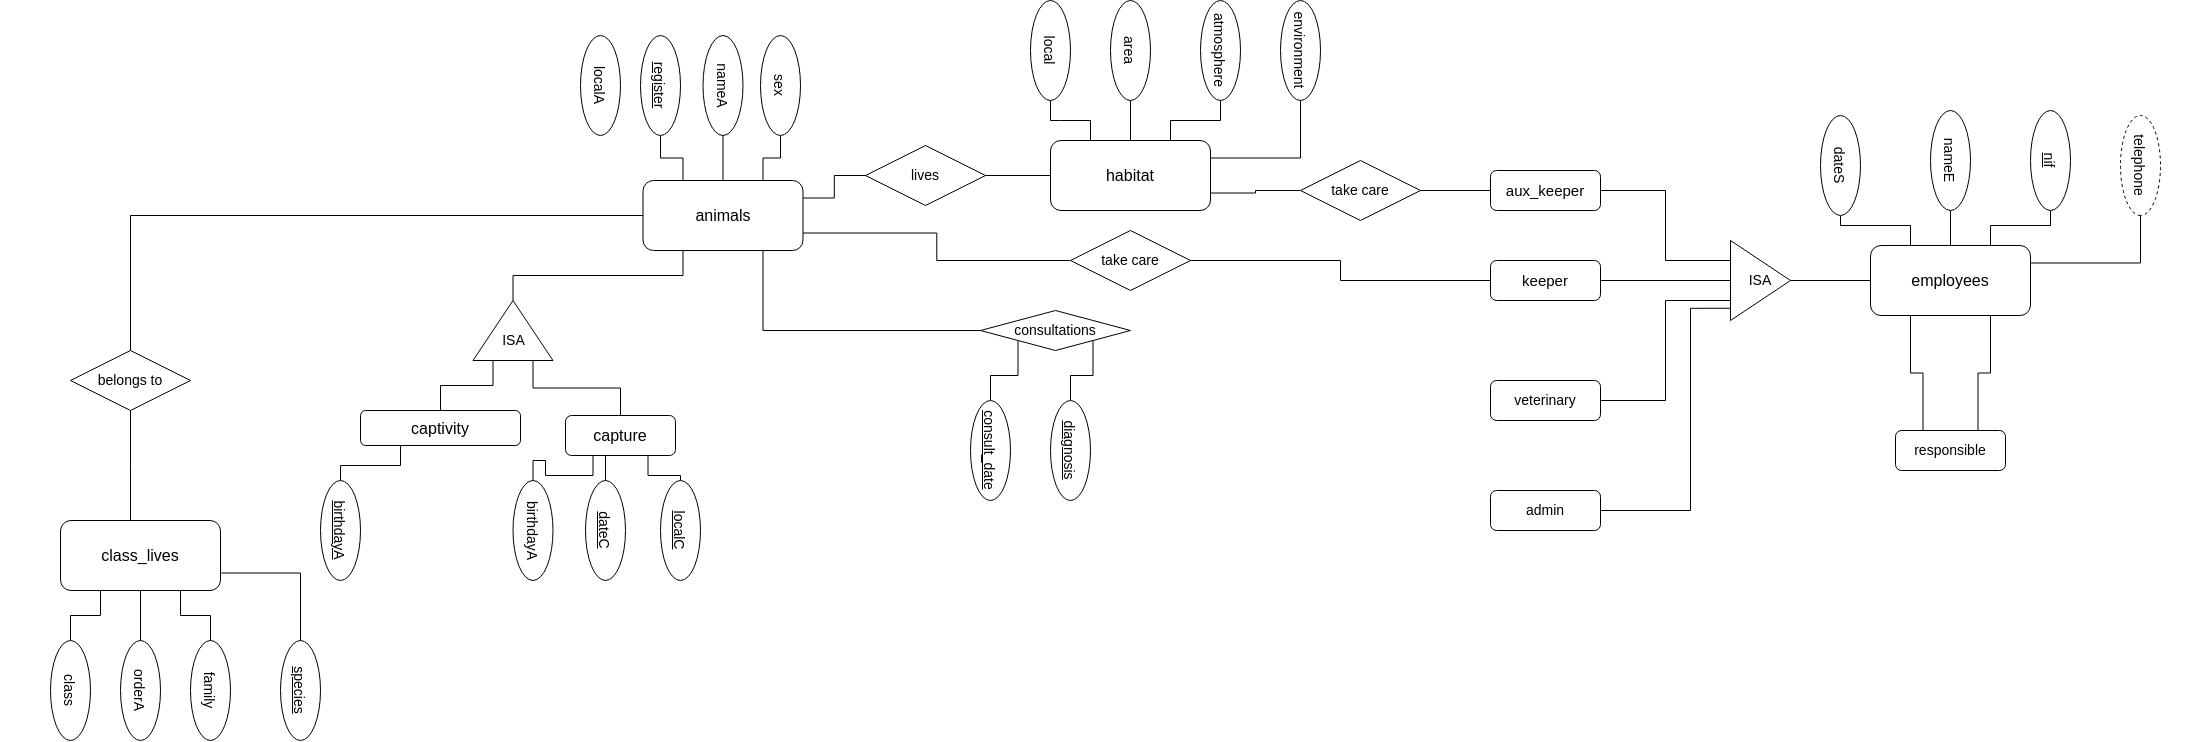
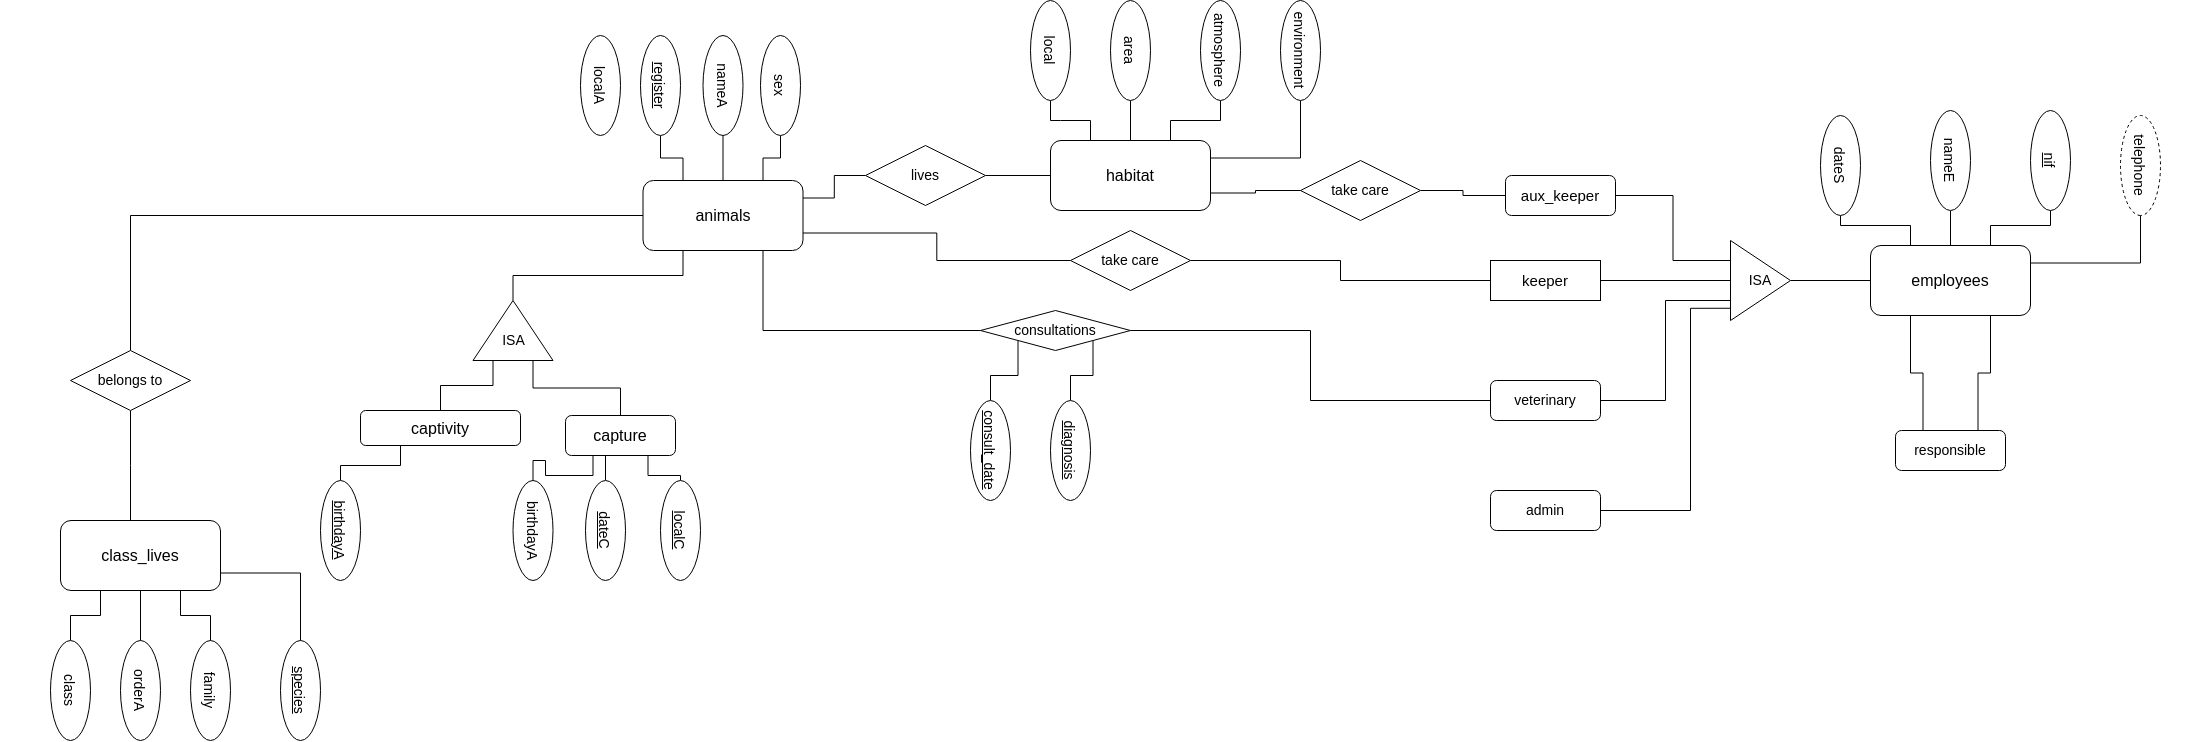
(1546, 191) -> (1561, 196)
(1546, 281) -> (1546, 281)
none -> (1311, 366)
